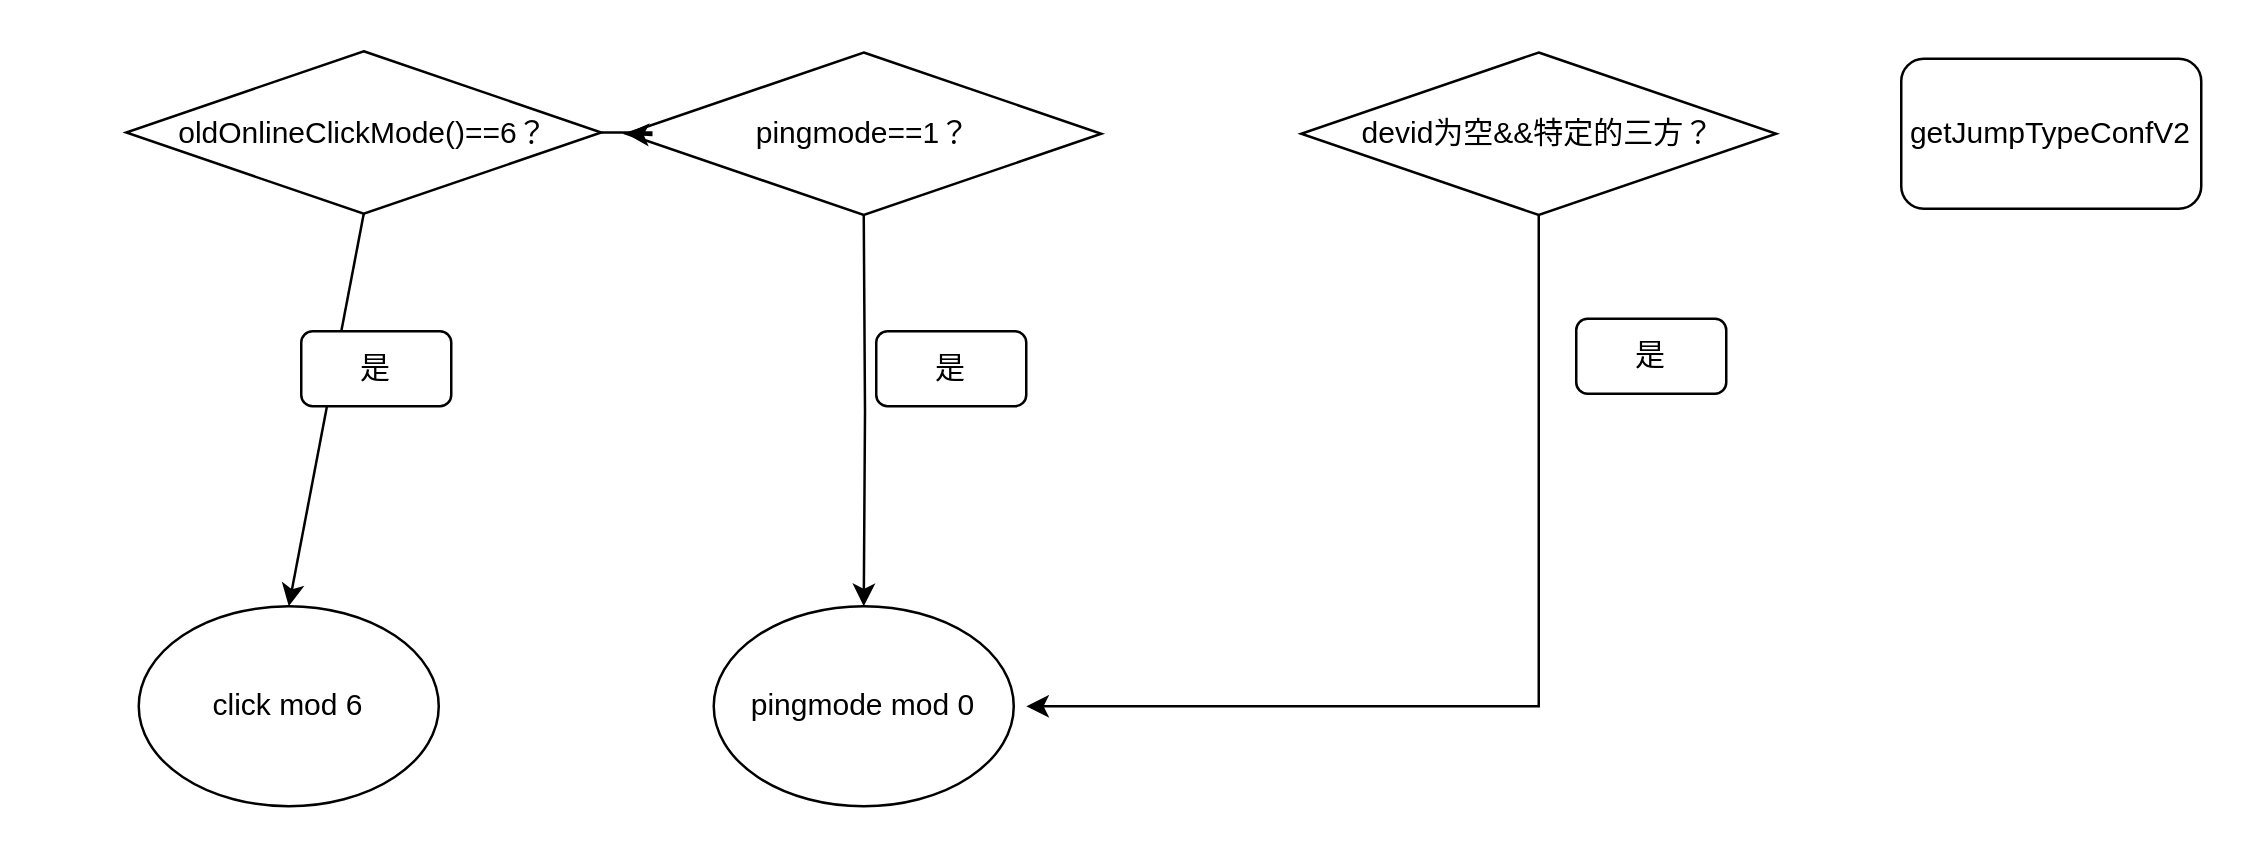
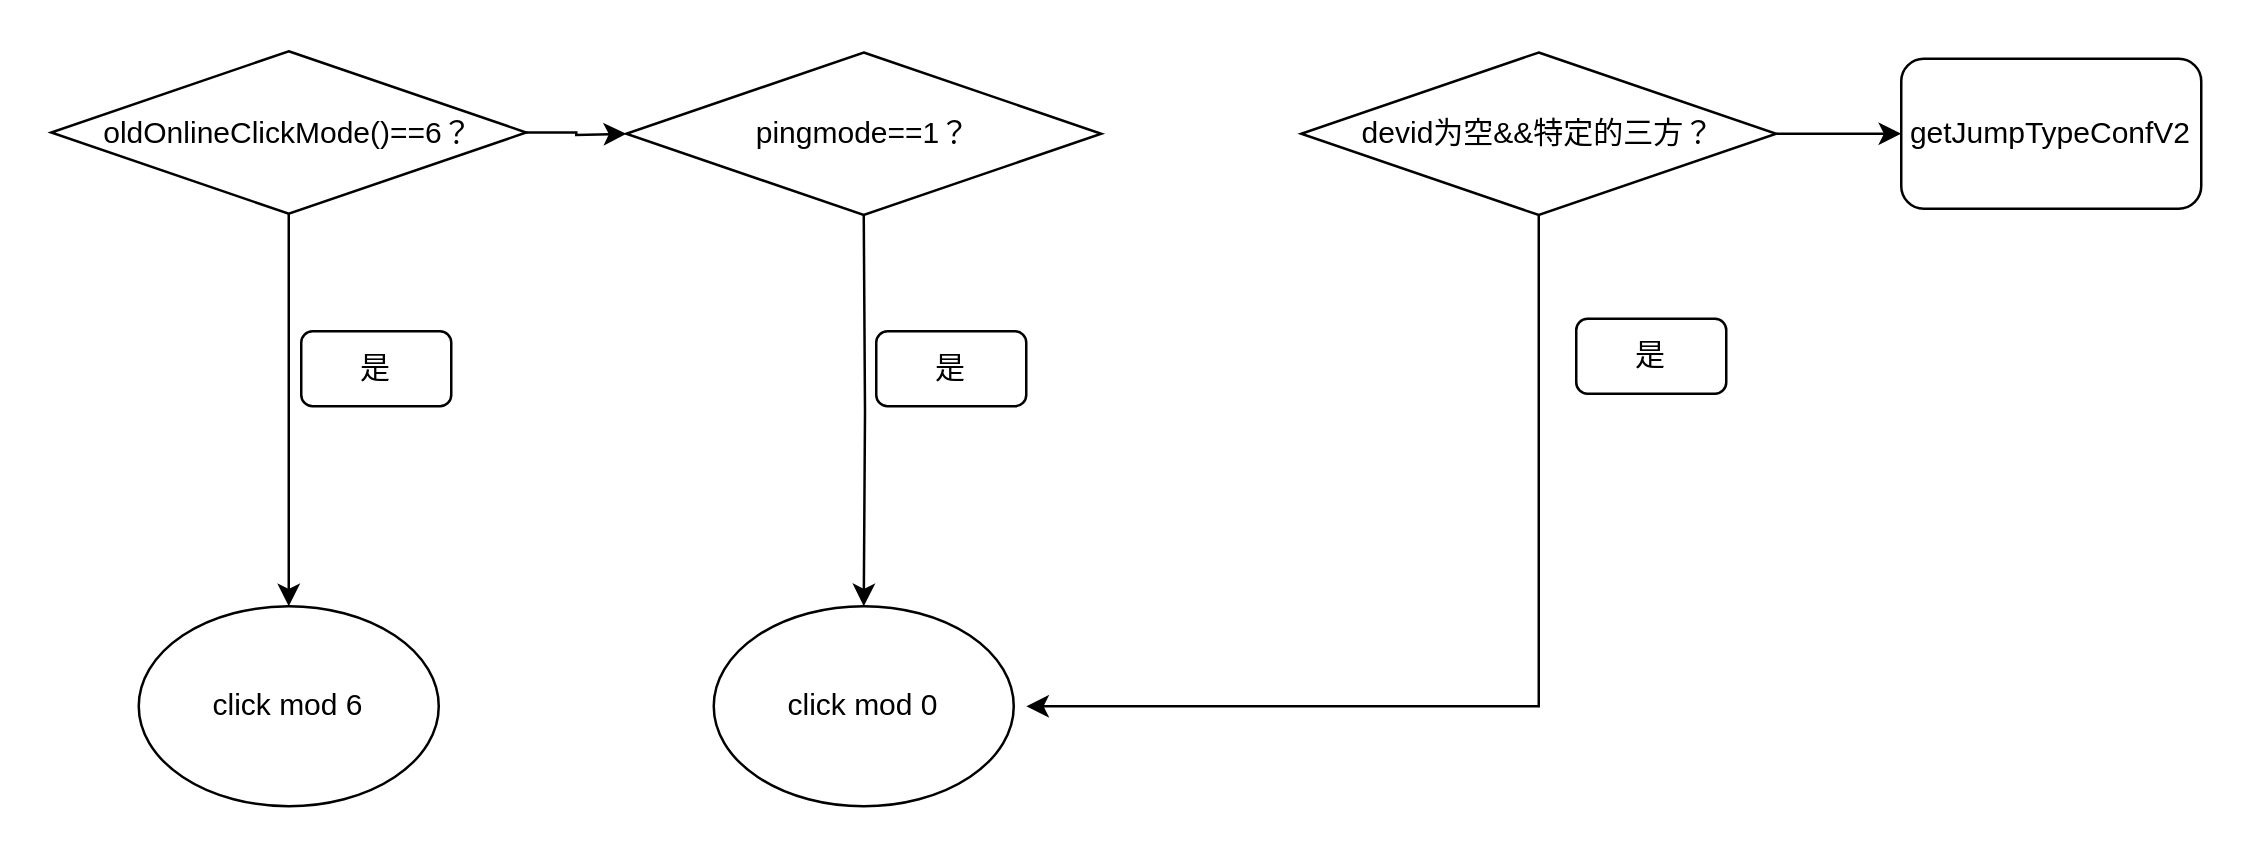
(364, 133) -> (289, 133)
none -> (1830, 134)
(864, 706) -> (864, 706)
